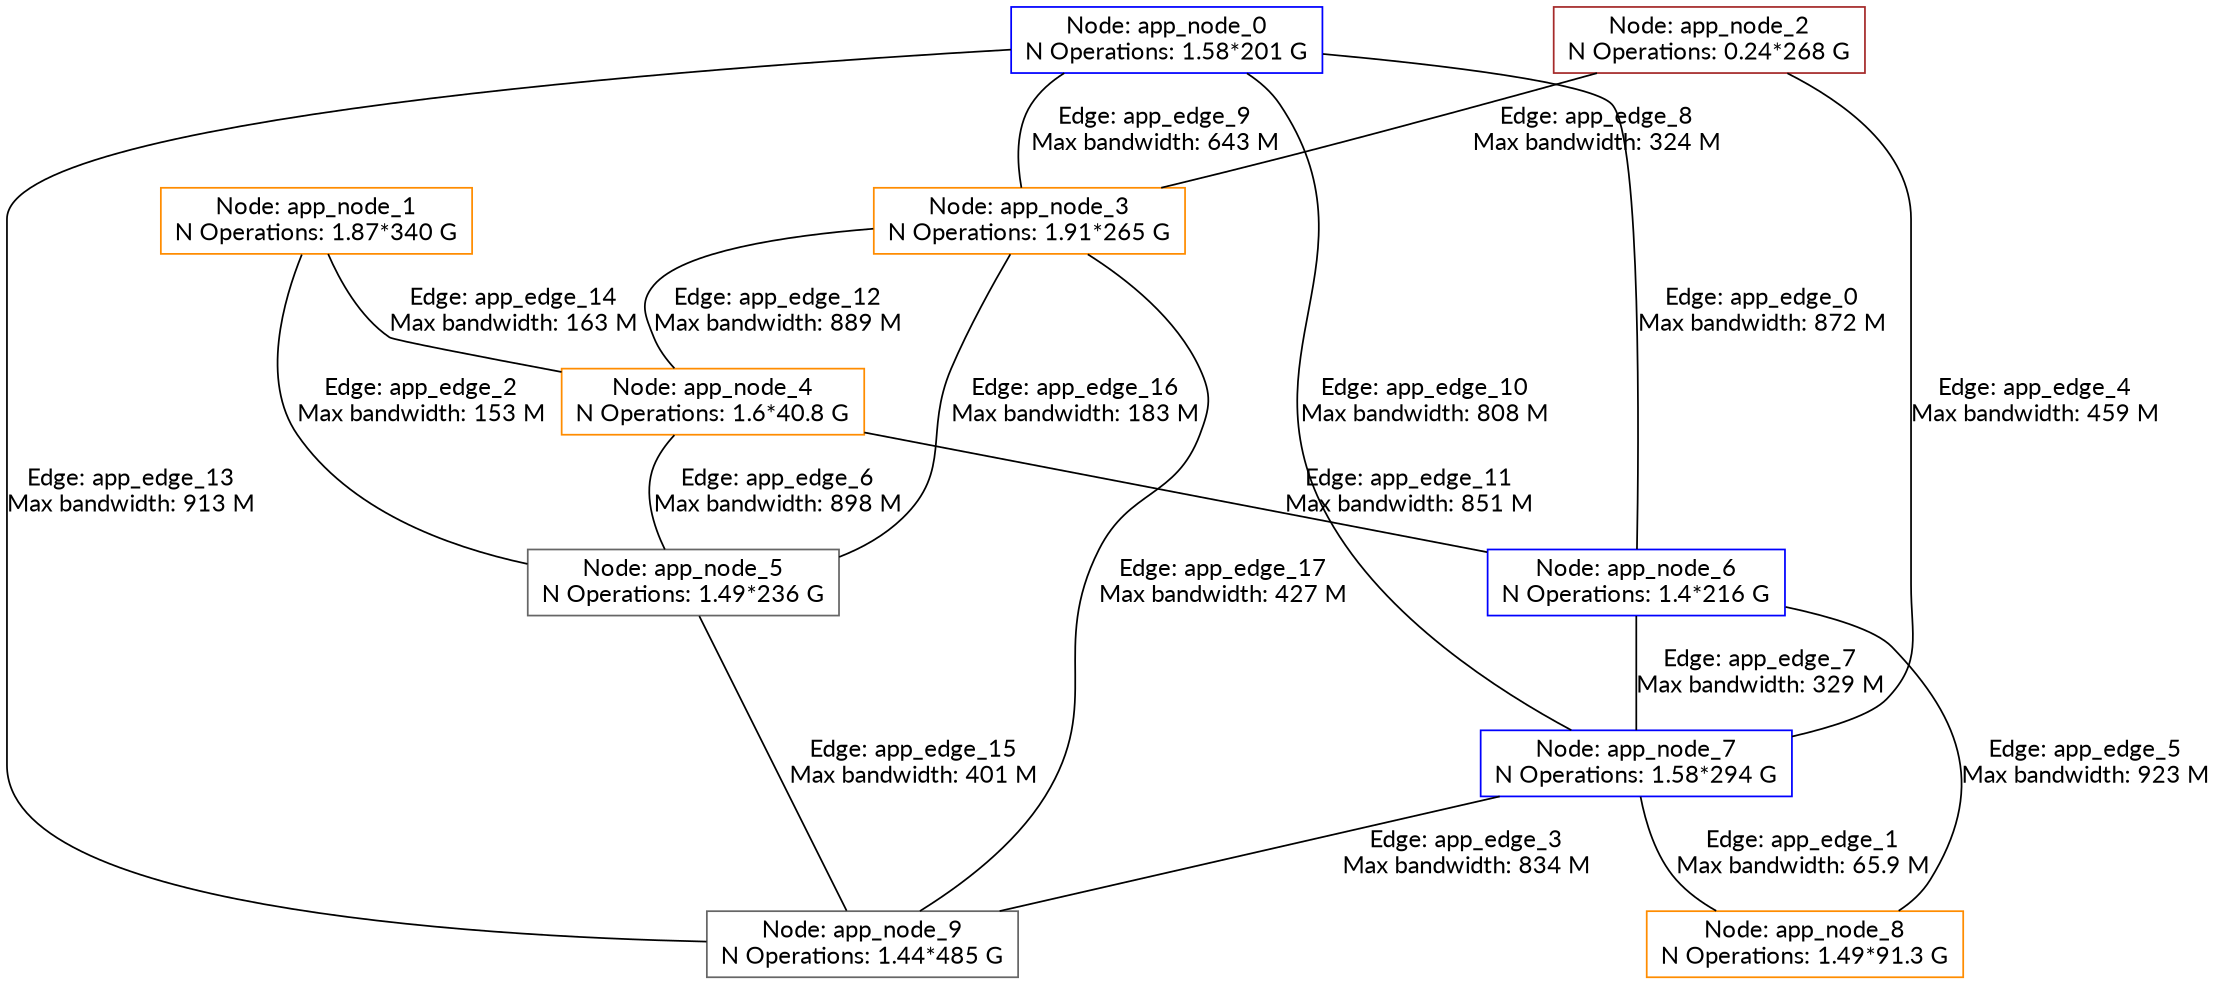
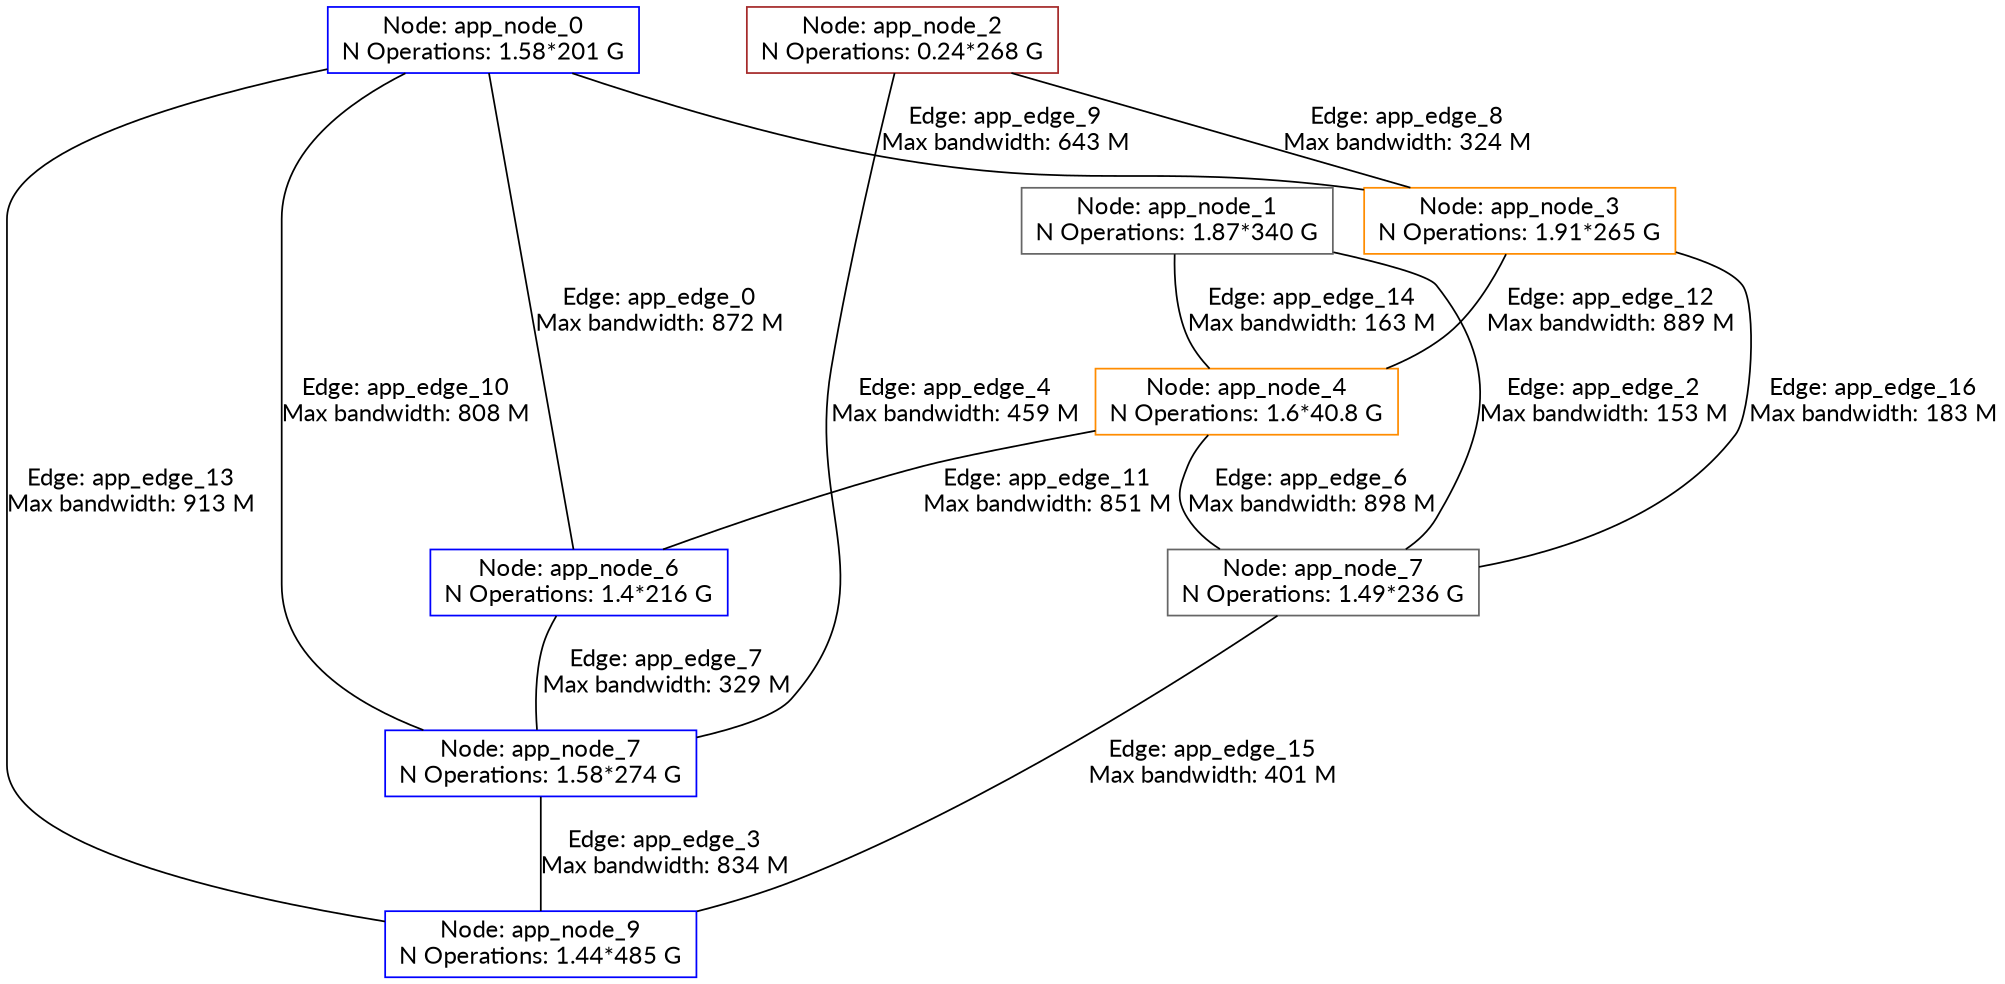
(316, 221) -> (1177, 221)
(1091, 569) -> none
(683, 583) -> (1323, 583)
(1636, 763) -> (541, 763)
(862, 944) -> (541, 944)
(1805, 944) -> none
